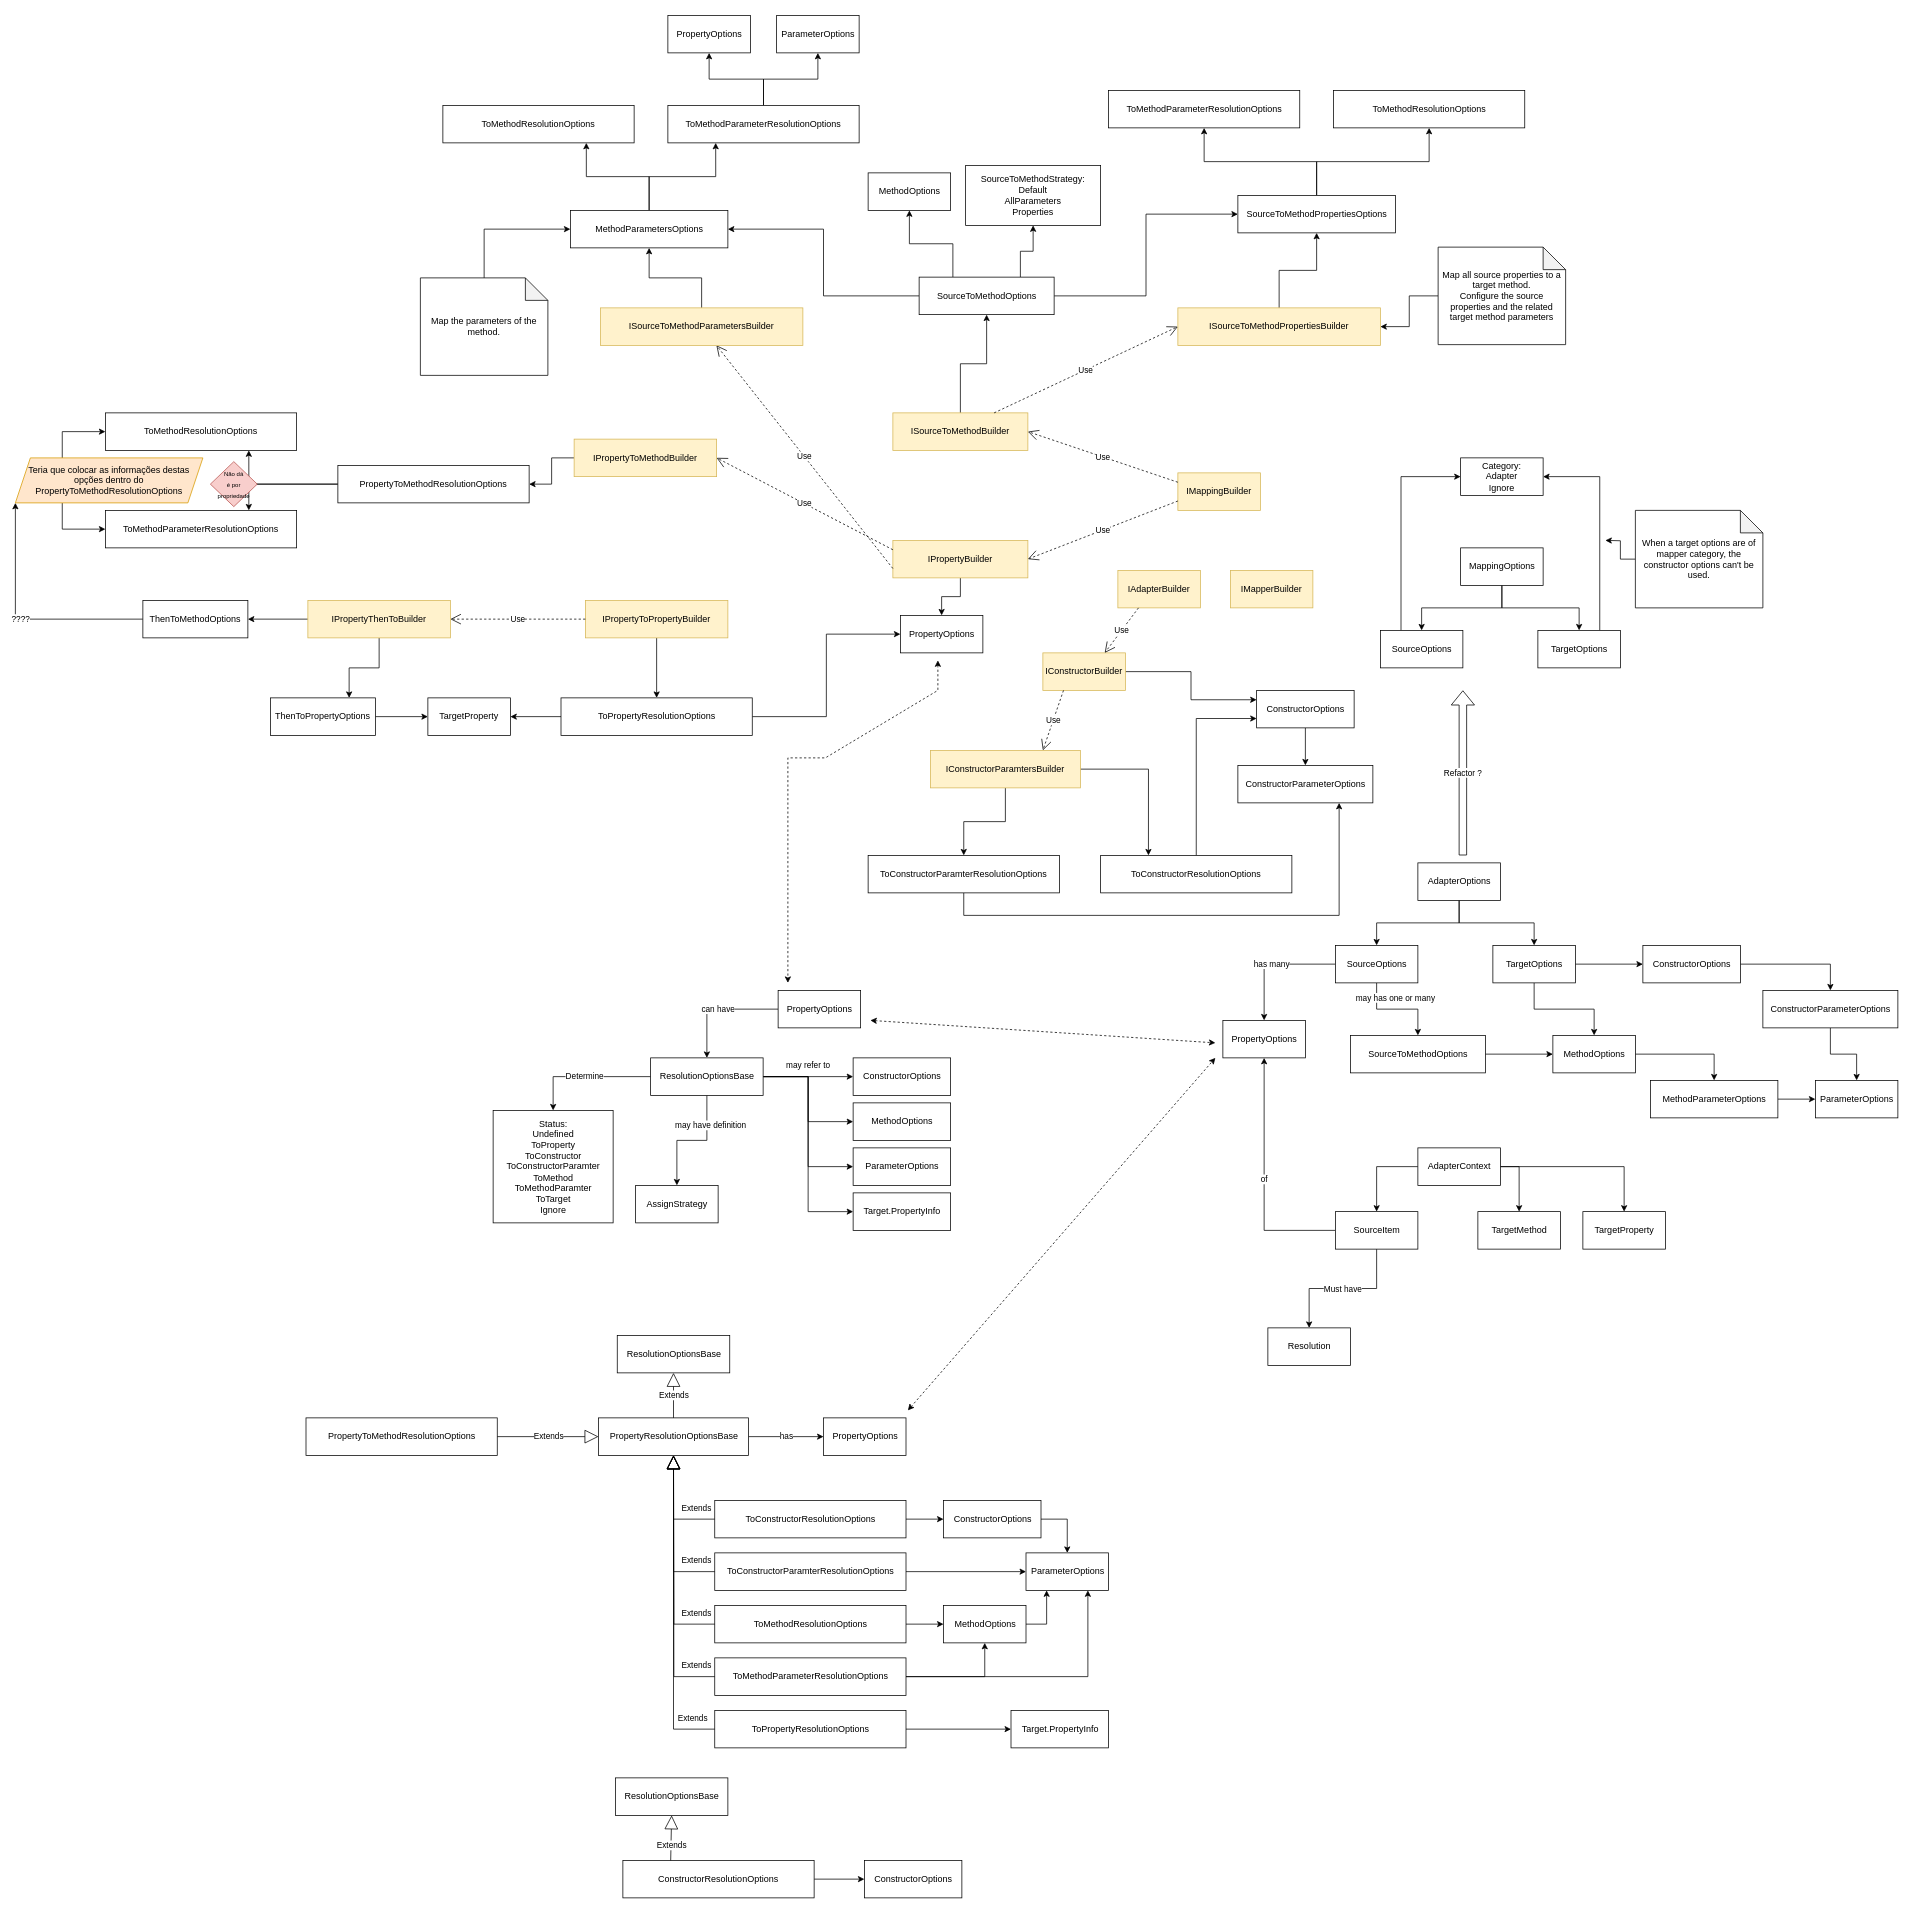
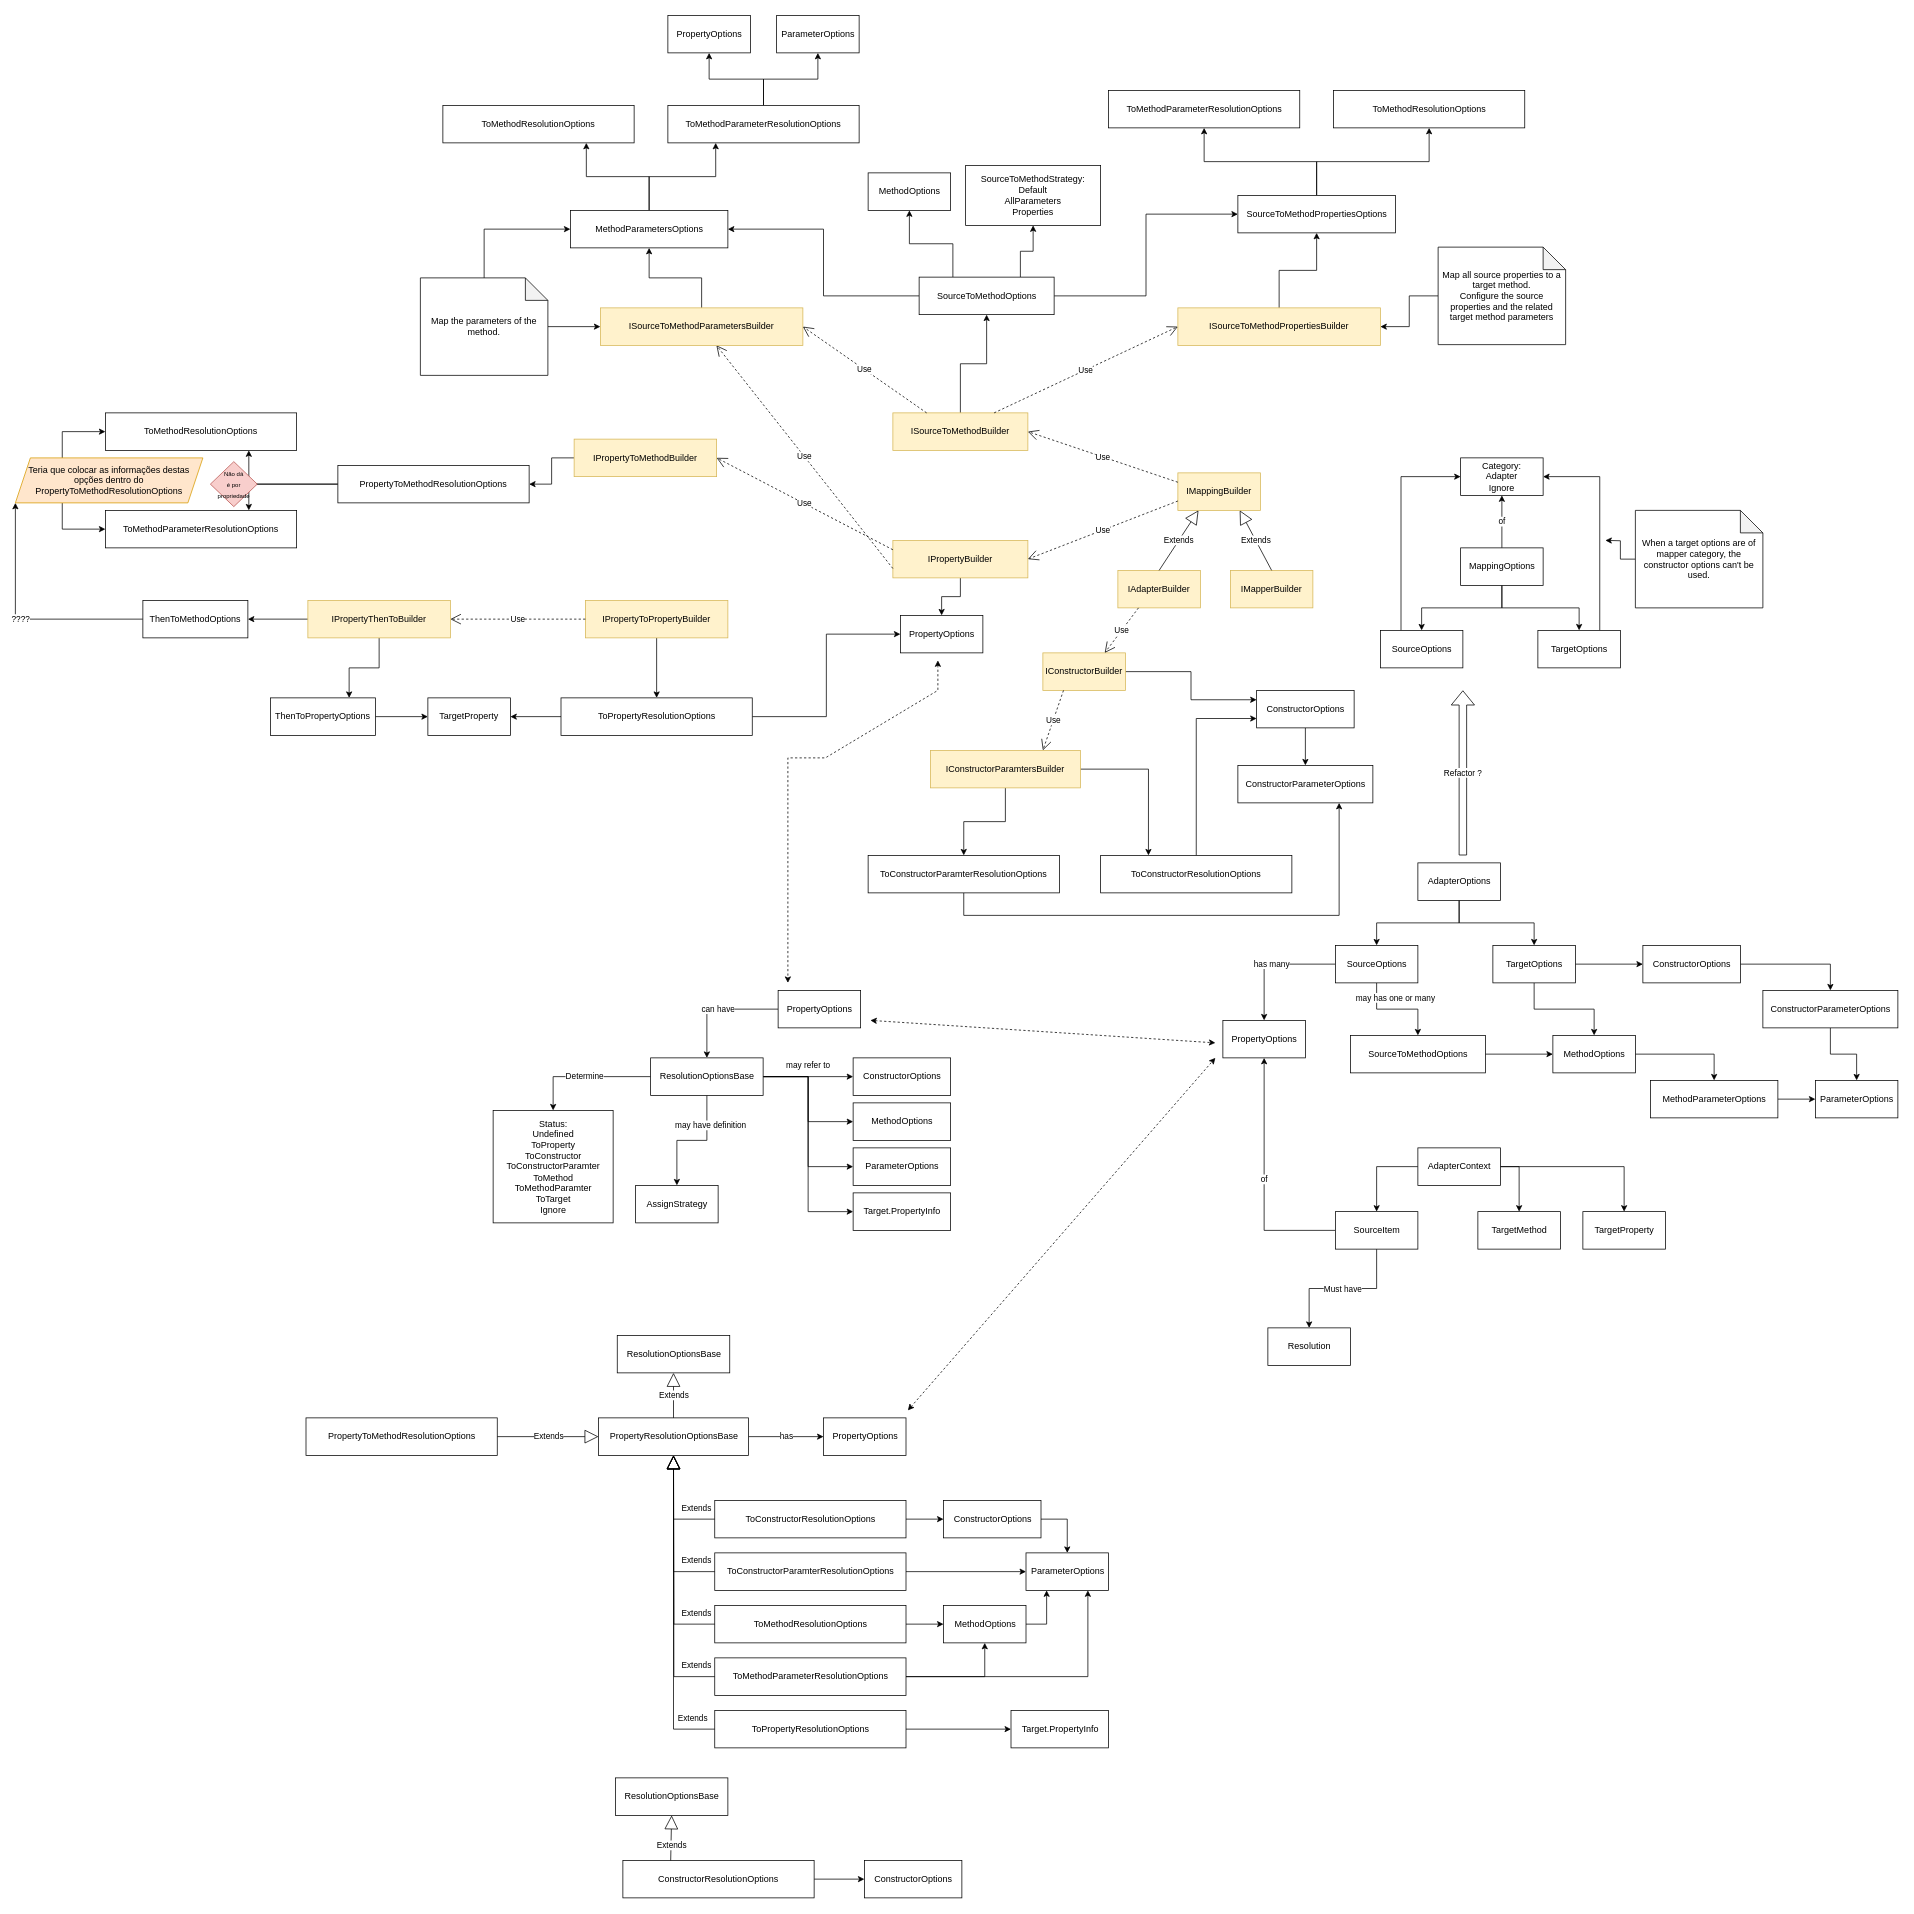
none -> (571, 327)
none -> (866, 371)
none -> (1502, 520)
none -> (1175, 546)
none -> (1259, 546)
